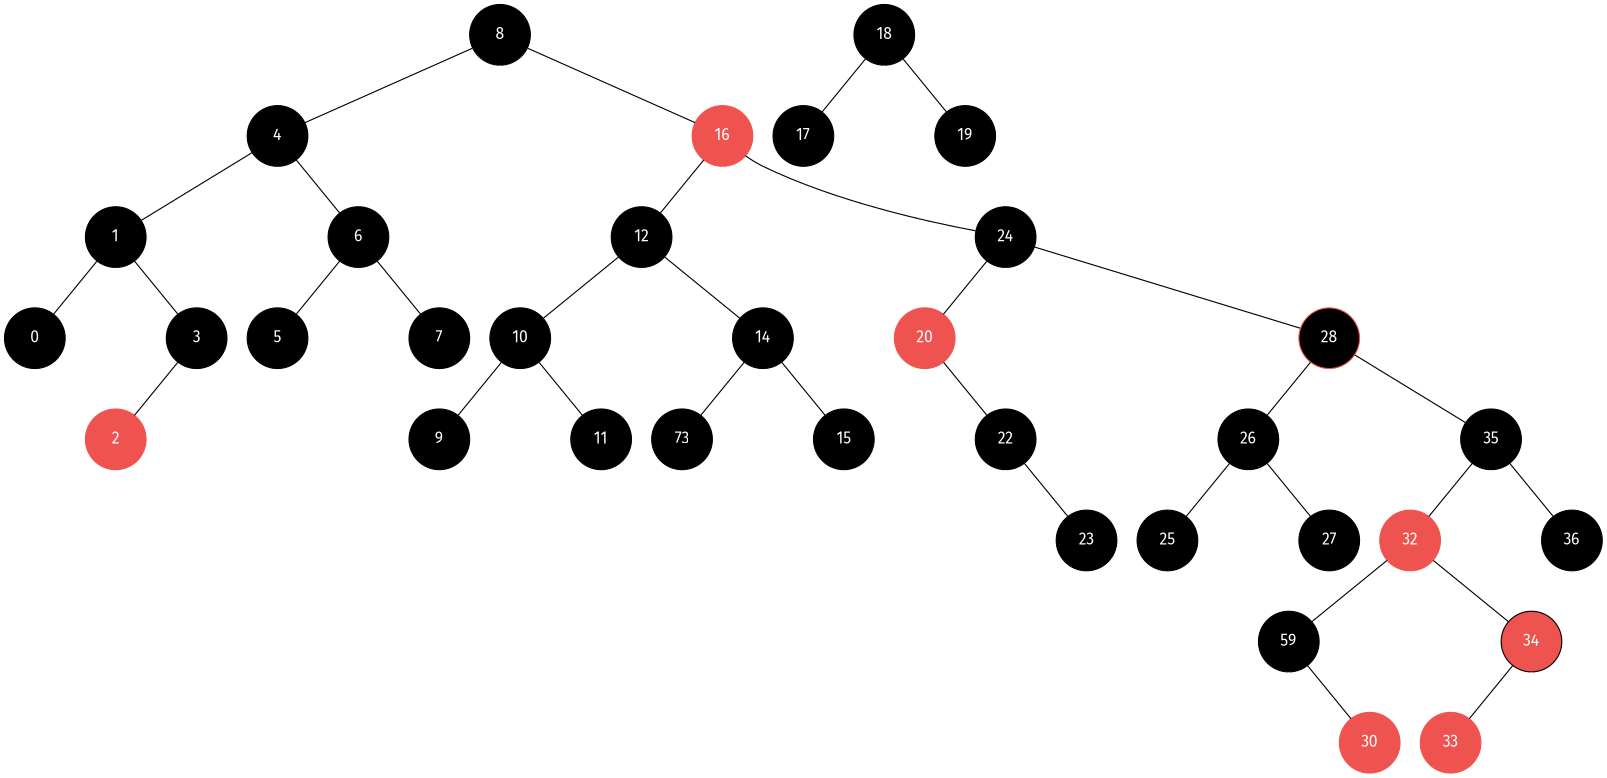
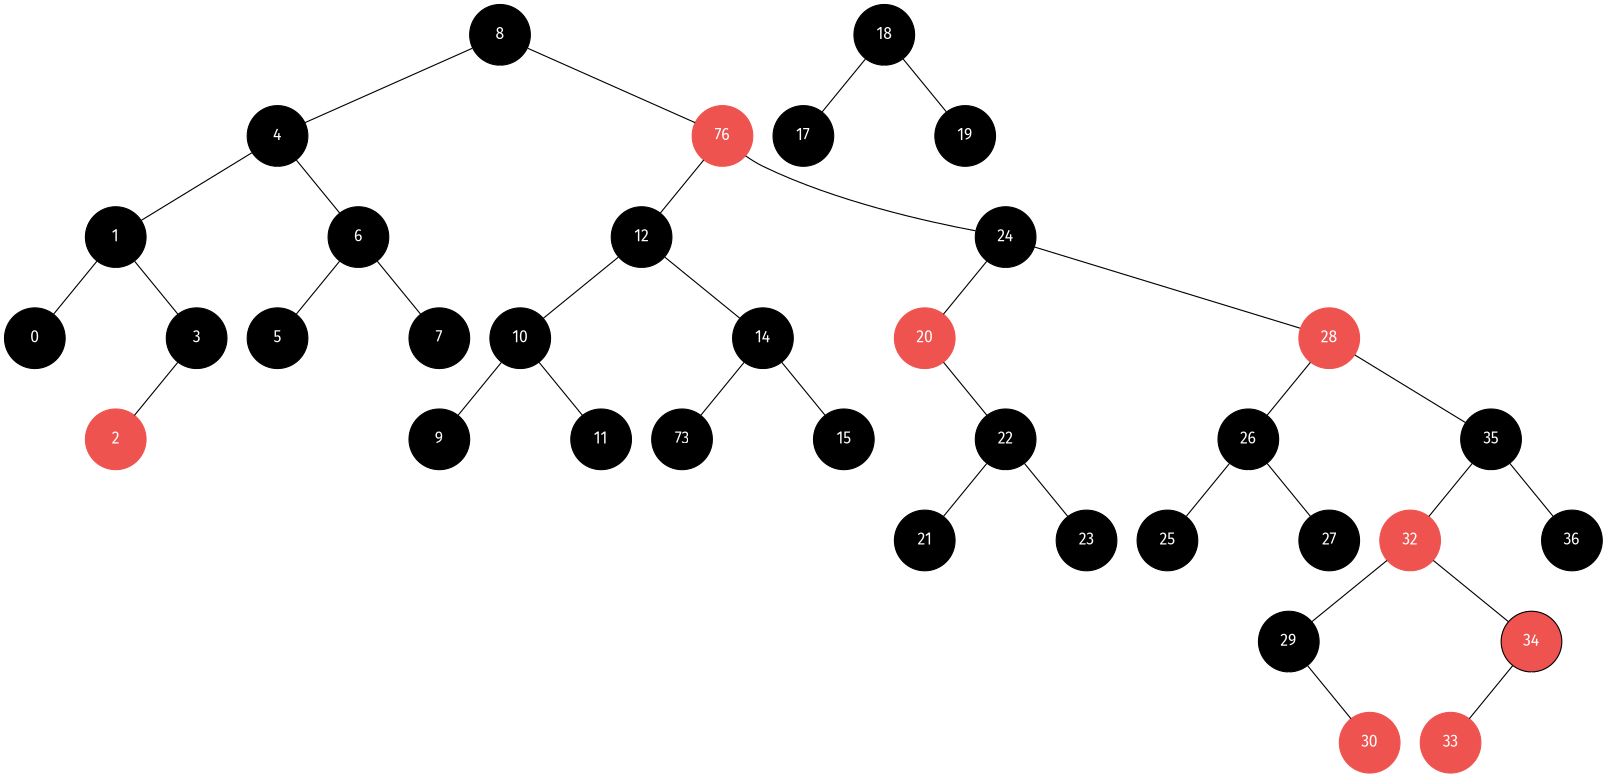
(722, 136) -> (722, 136)
(1329, 338) -> (1329, 338)
none -> (925, 540)
(1289, 642) -> (1289, 642)
